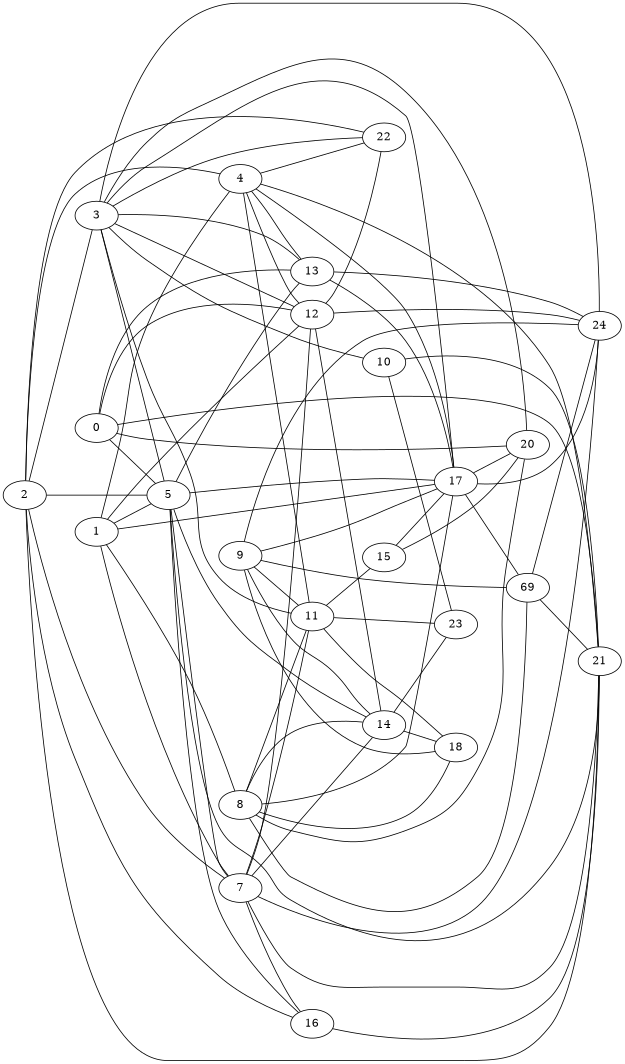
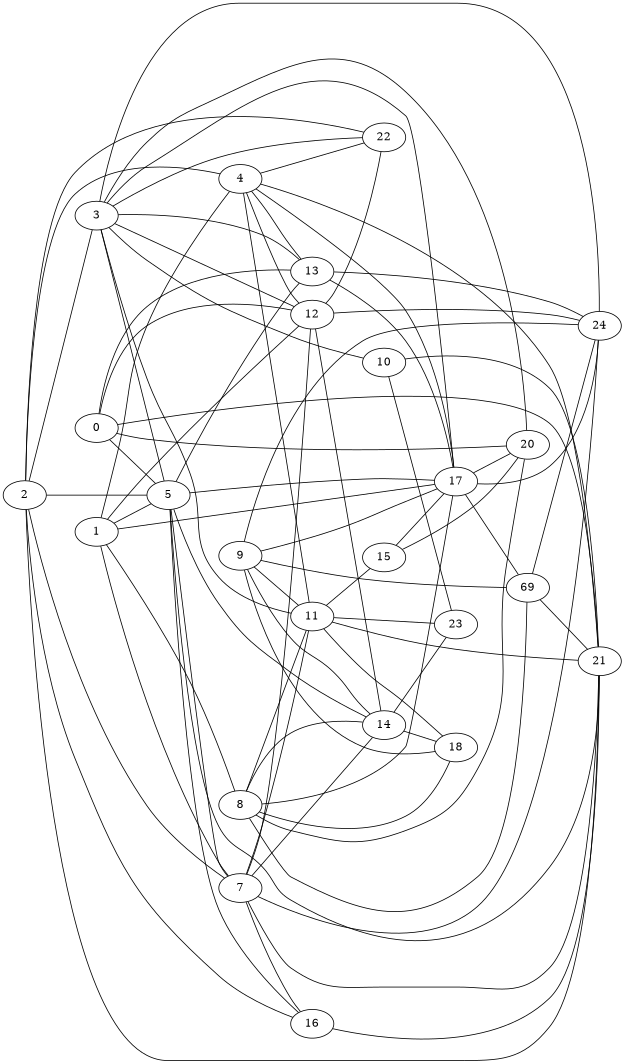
none -> (454, 649)
